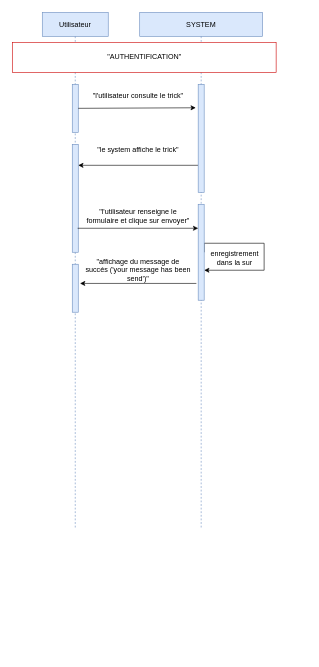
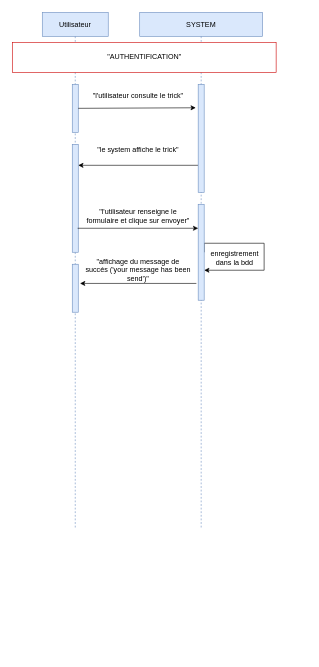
(235, 258) -> (235, 258)
